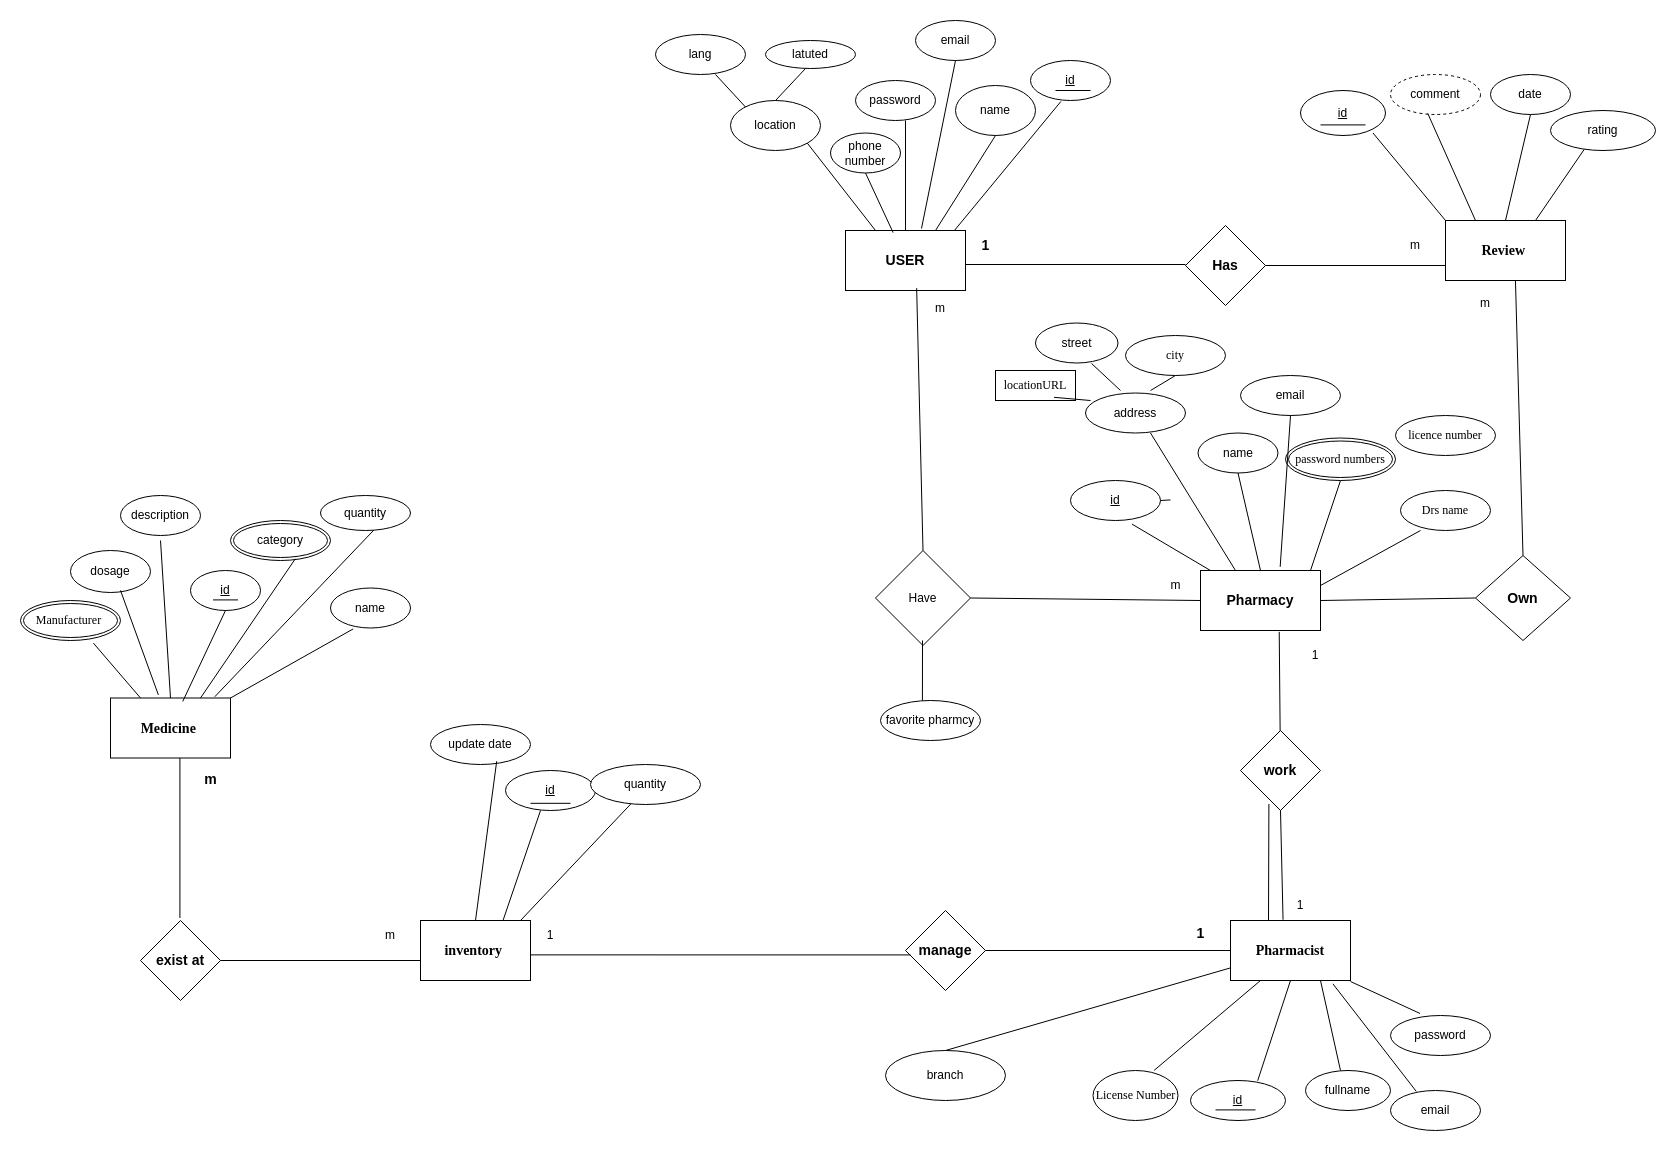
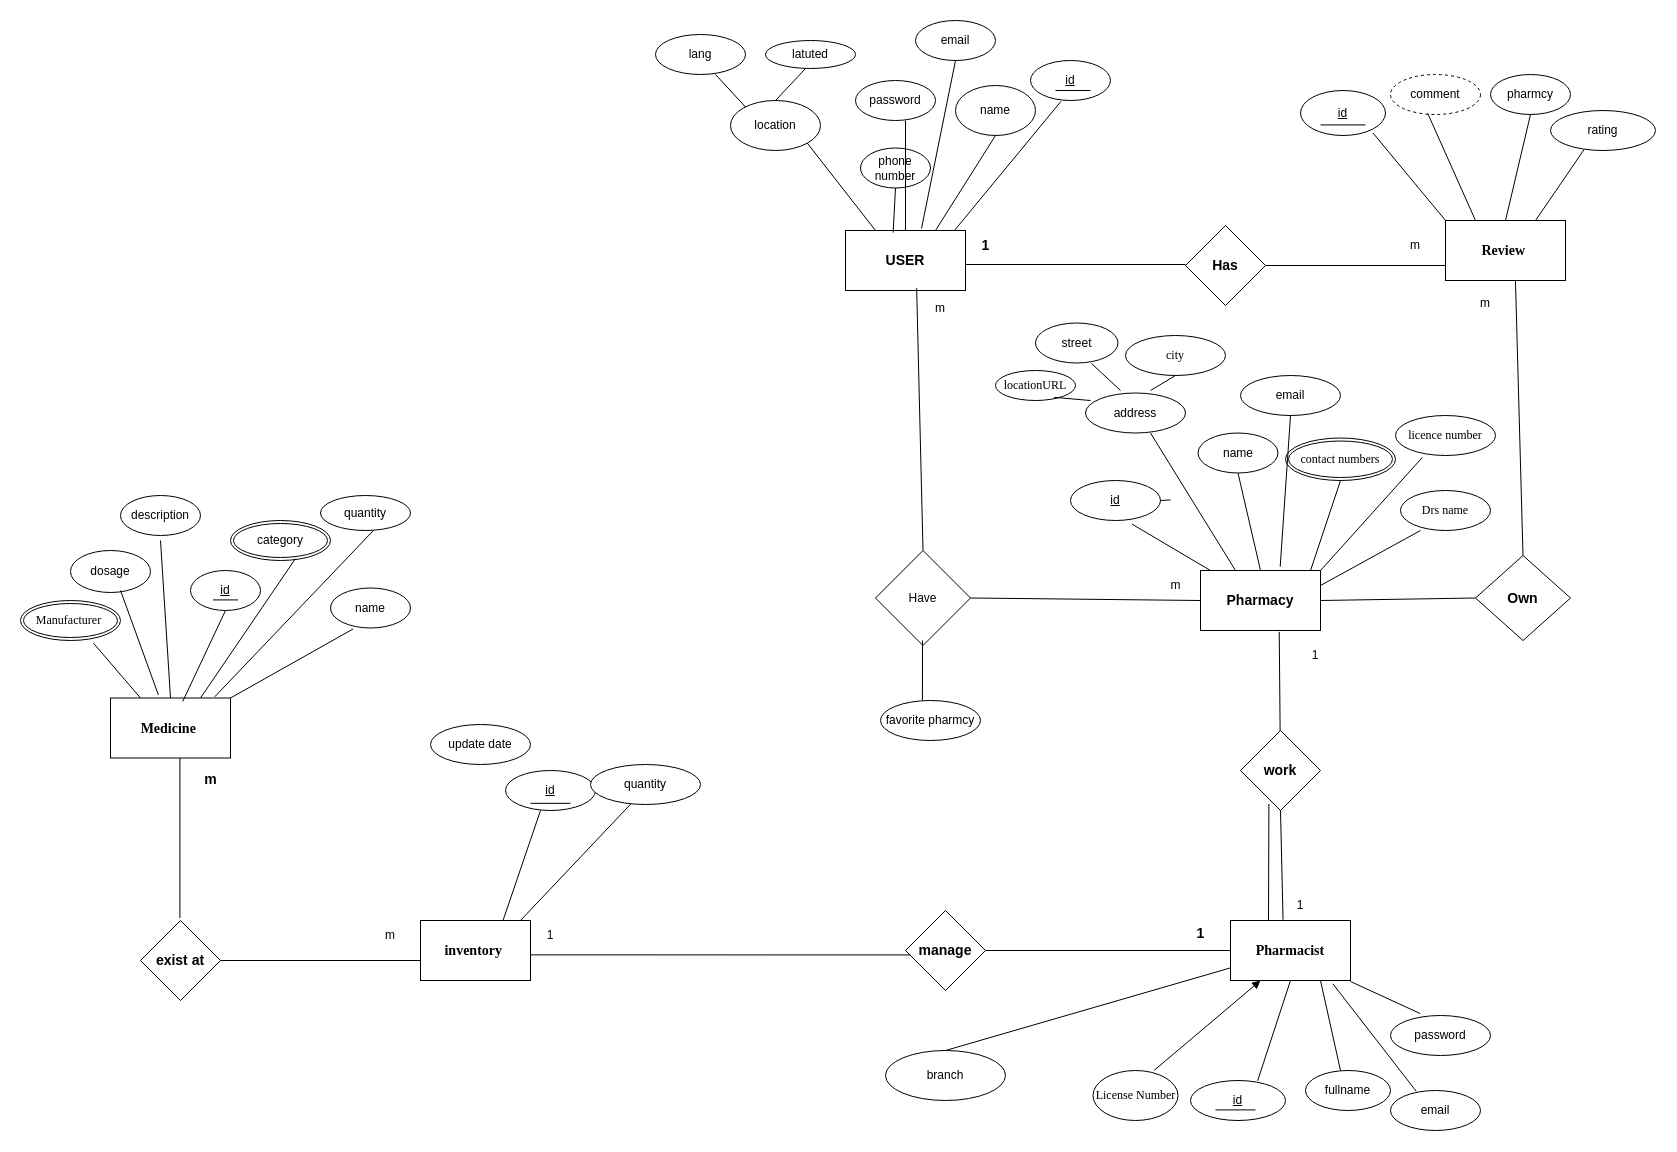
(1531, 95) -> (1531, 95)
(866, 153) -> (896, 168)
(1036, 386) -> (1036, 386)
(1341, 460) -> (1341, 460)
none -> (1372, 514)
(486, 841) -> none
(1256, 984) -> (1253, 987)
